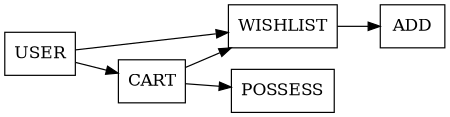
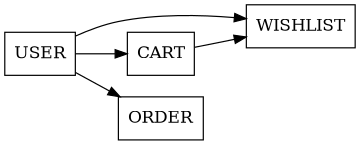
(413, 26) -> none
(283, 91) -> none
none -> (161, 118)
